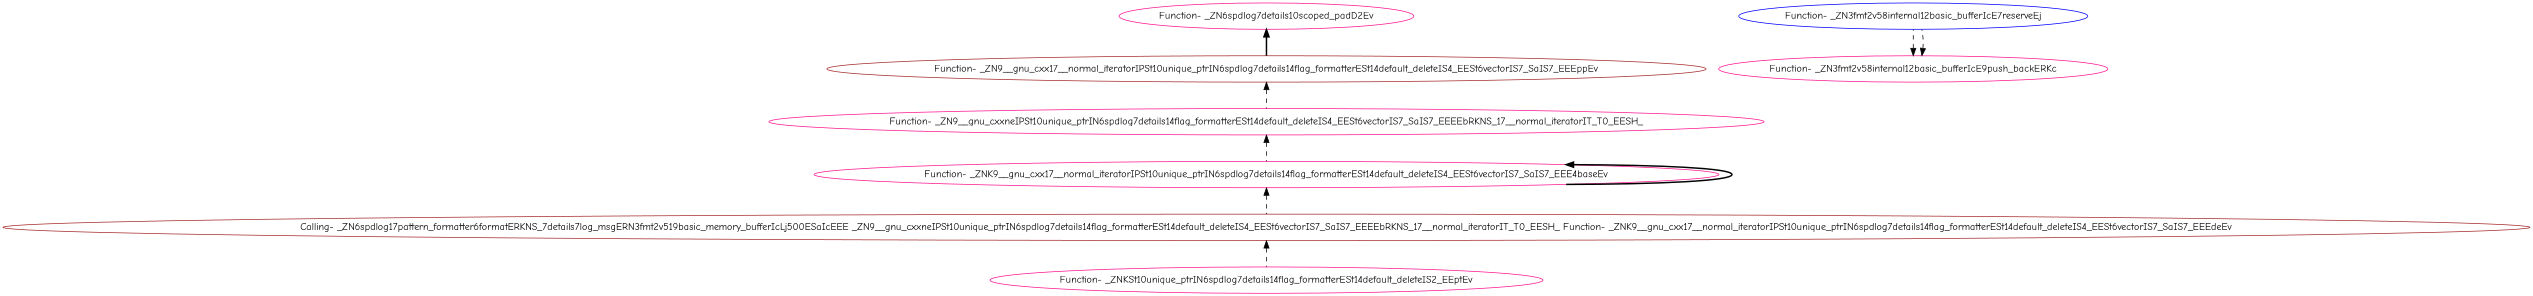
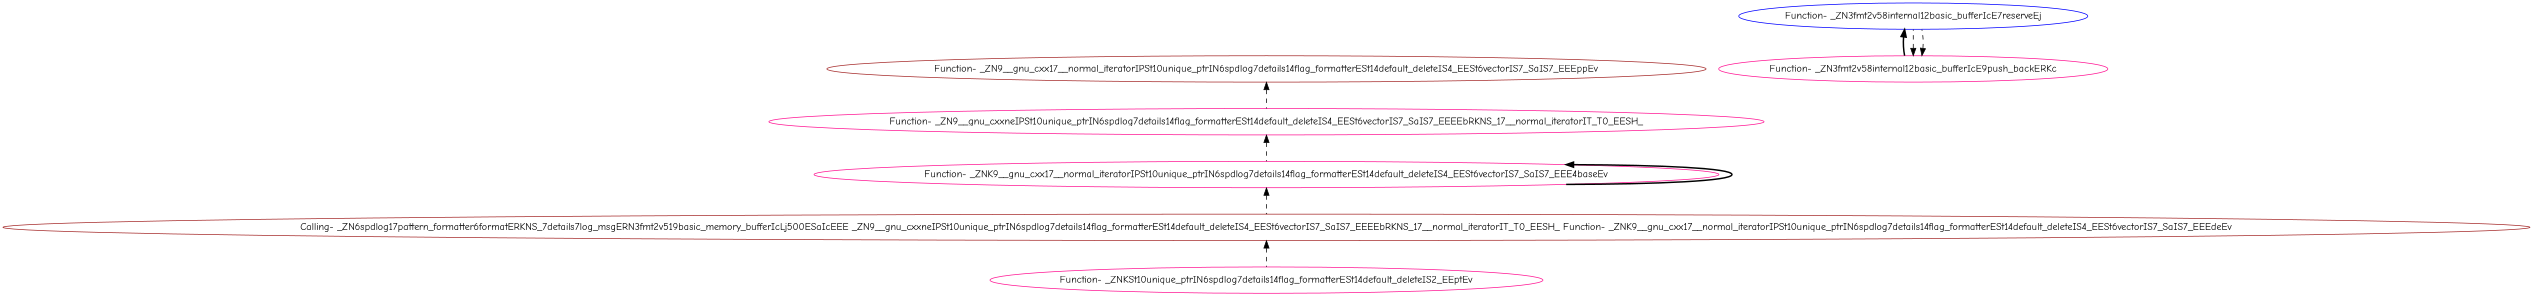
(1266, 16) -> none
none -> (1903, 46)
